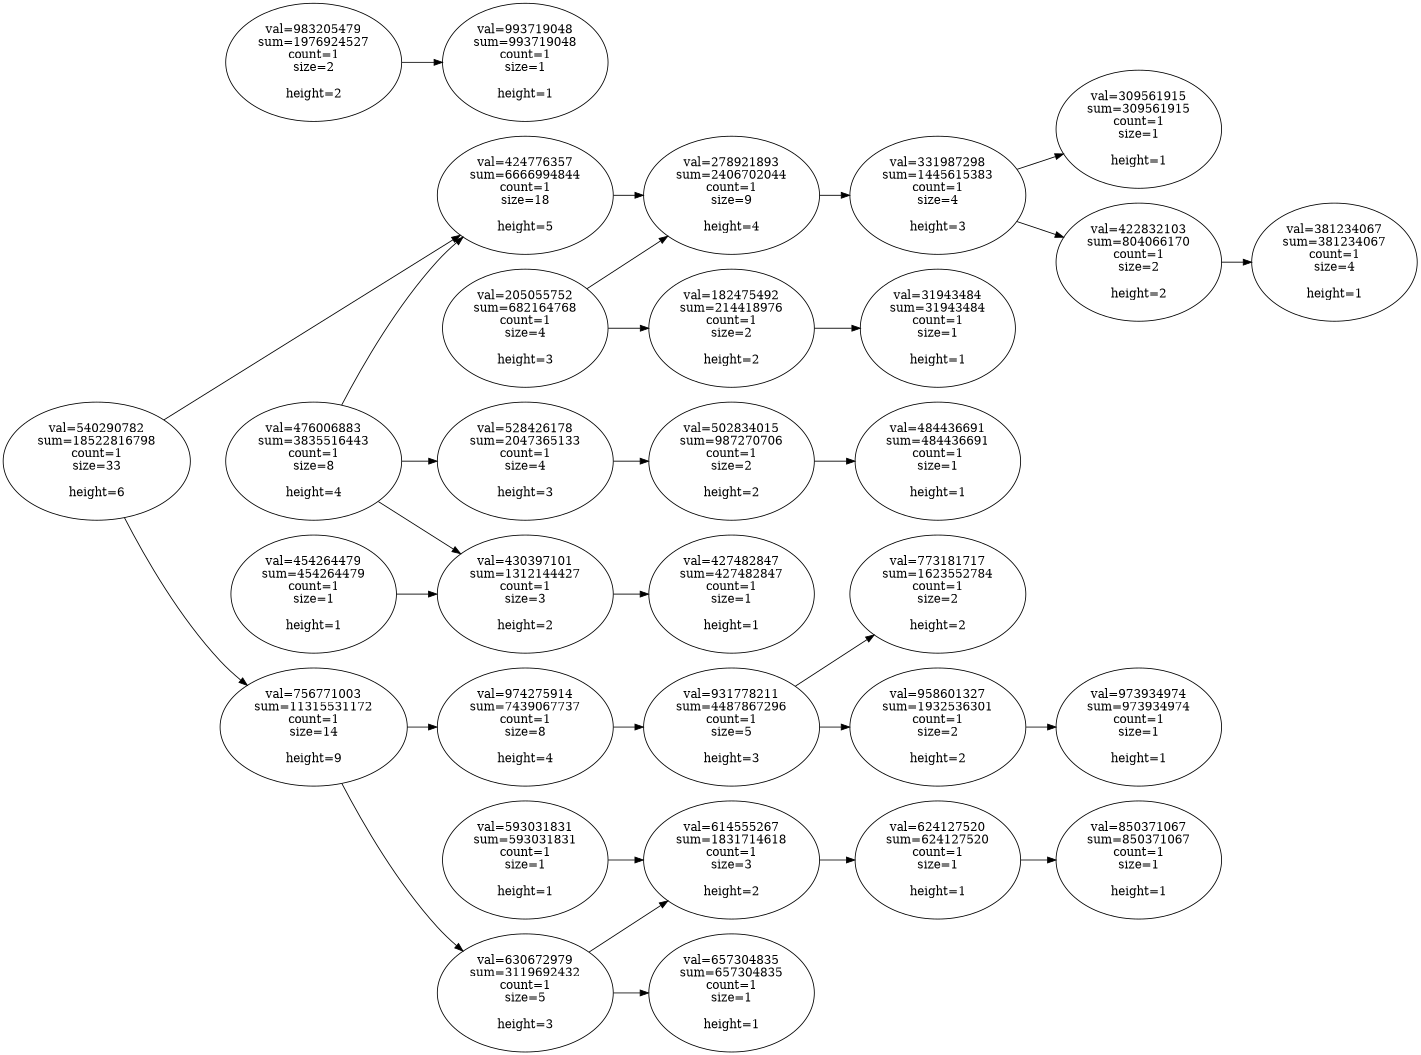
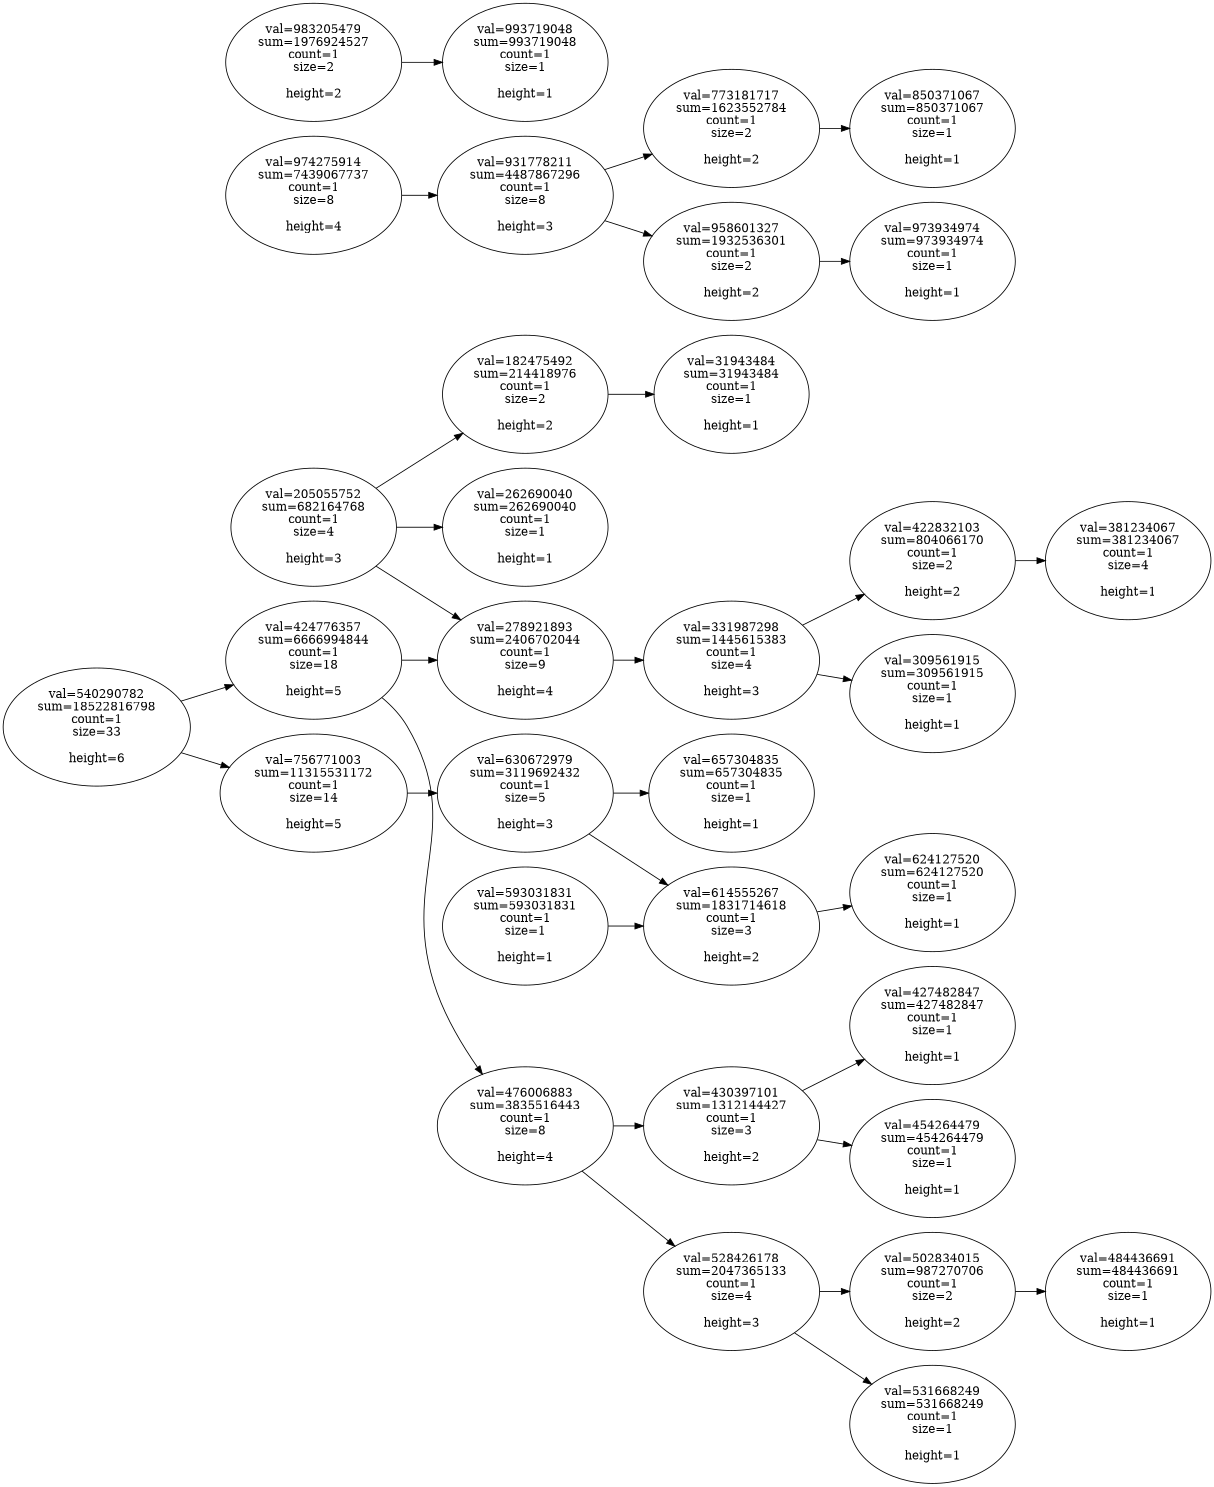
(393, 319) -> (426, 881)
none -> (525, 527)
(412, 594) -> (830, 1142)
(418, 727) -> none
(732, 732) -> (525, 200)
(314, 759) -> (314, 825)
(1034, 860) -> (831, 128)
none -> (933, 1424)
